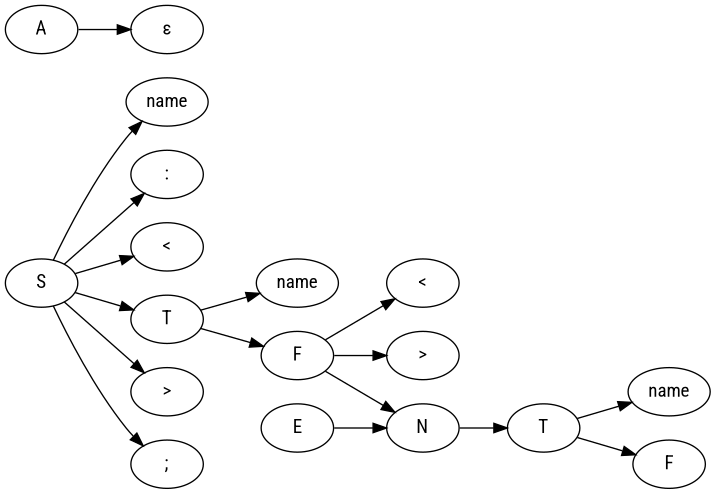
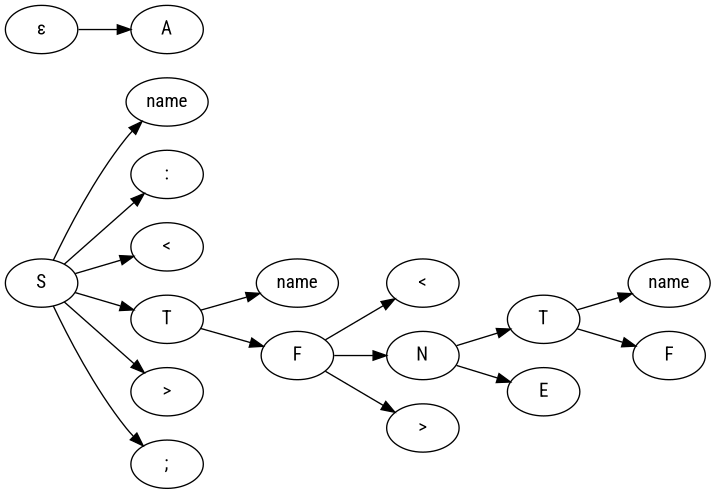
(98, 30) -> (98, 30)
(354, 428) -> (477, 372)
